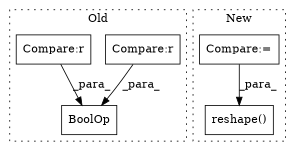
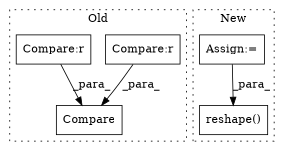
(239, 49) -> (232, 49)
(89, 120) -> (89, 120)
